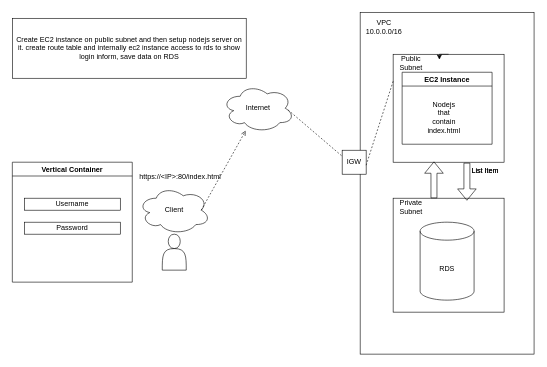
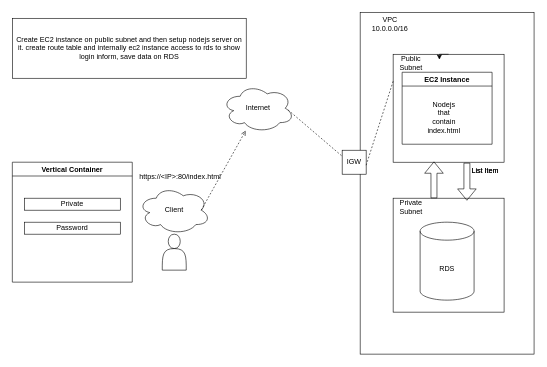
(384, 27) -> (390, 24)
(72, 204) -> (72, 204)
